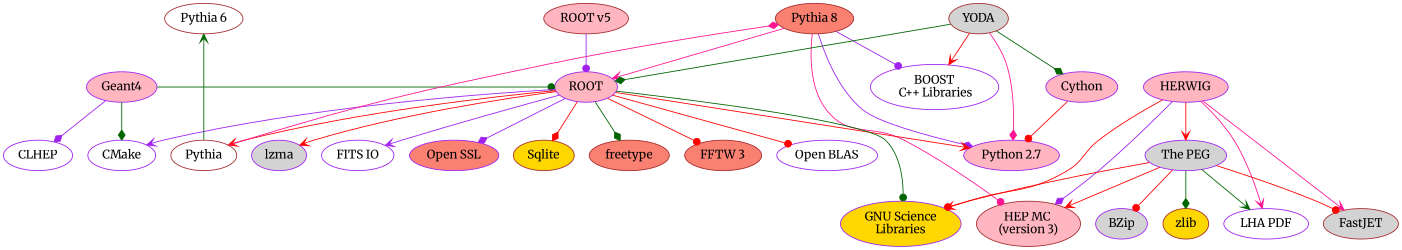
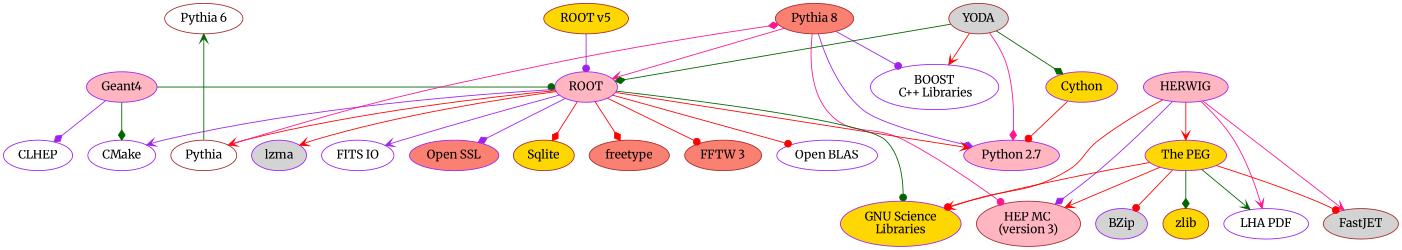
(586, 19) -> (586, 19)
(1082, 87) -> (1082, 87)
(605, 117) -> (605, 117)
(1186, 155) -> (1186, 155)
